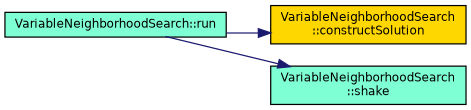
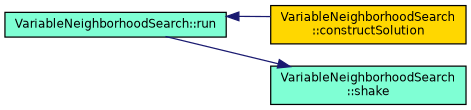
(242, 33) -> (255, 16)
